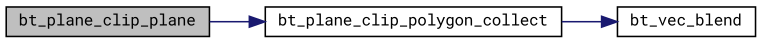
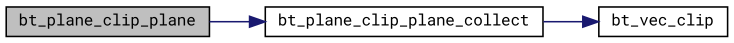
(413, 22) -> (404, 22)
(686, 22) -> (663, 22)
